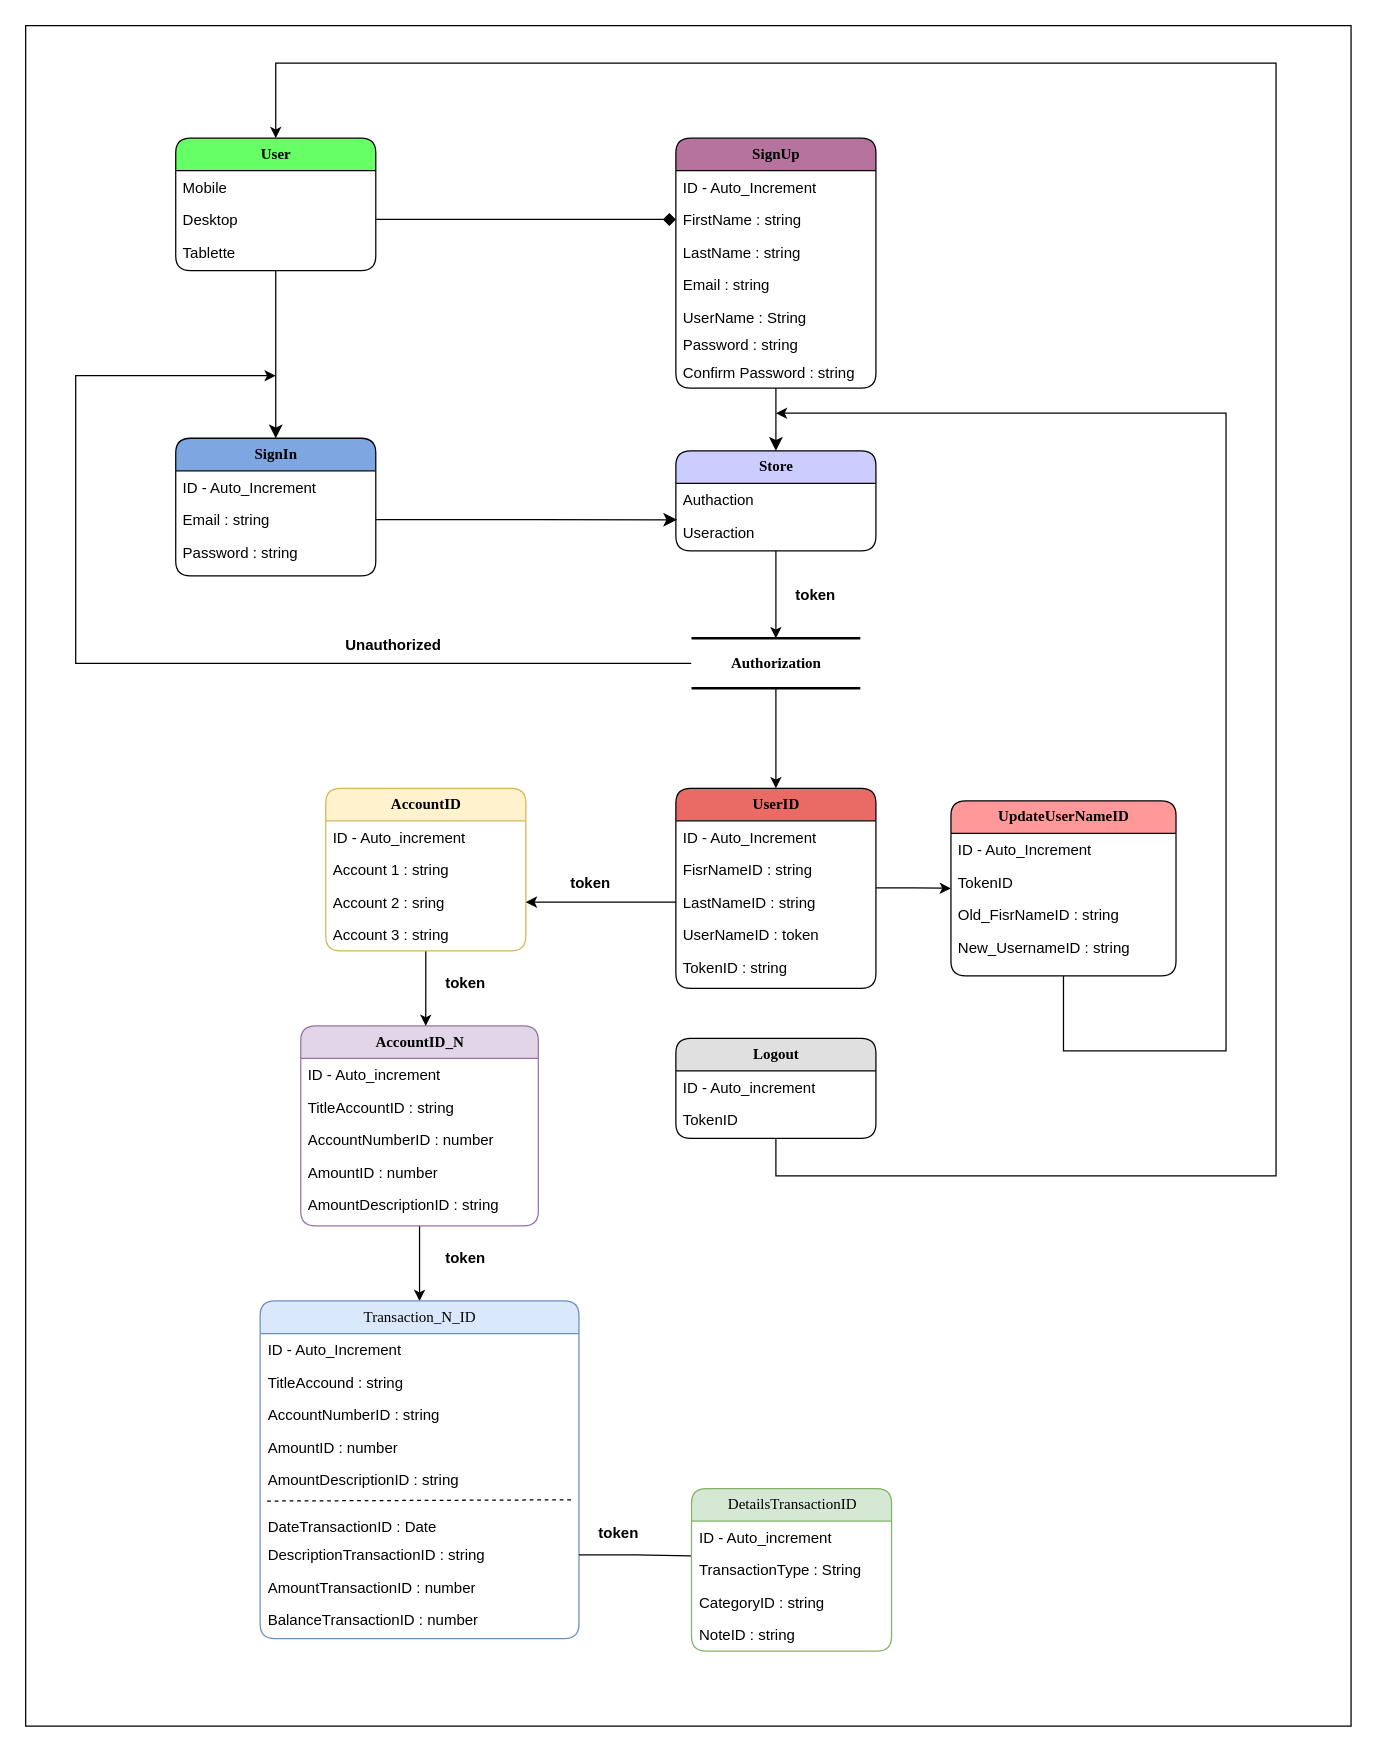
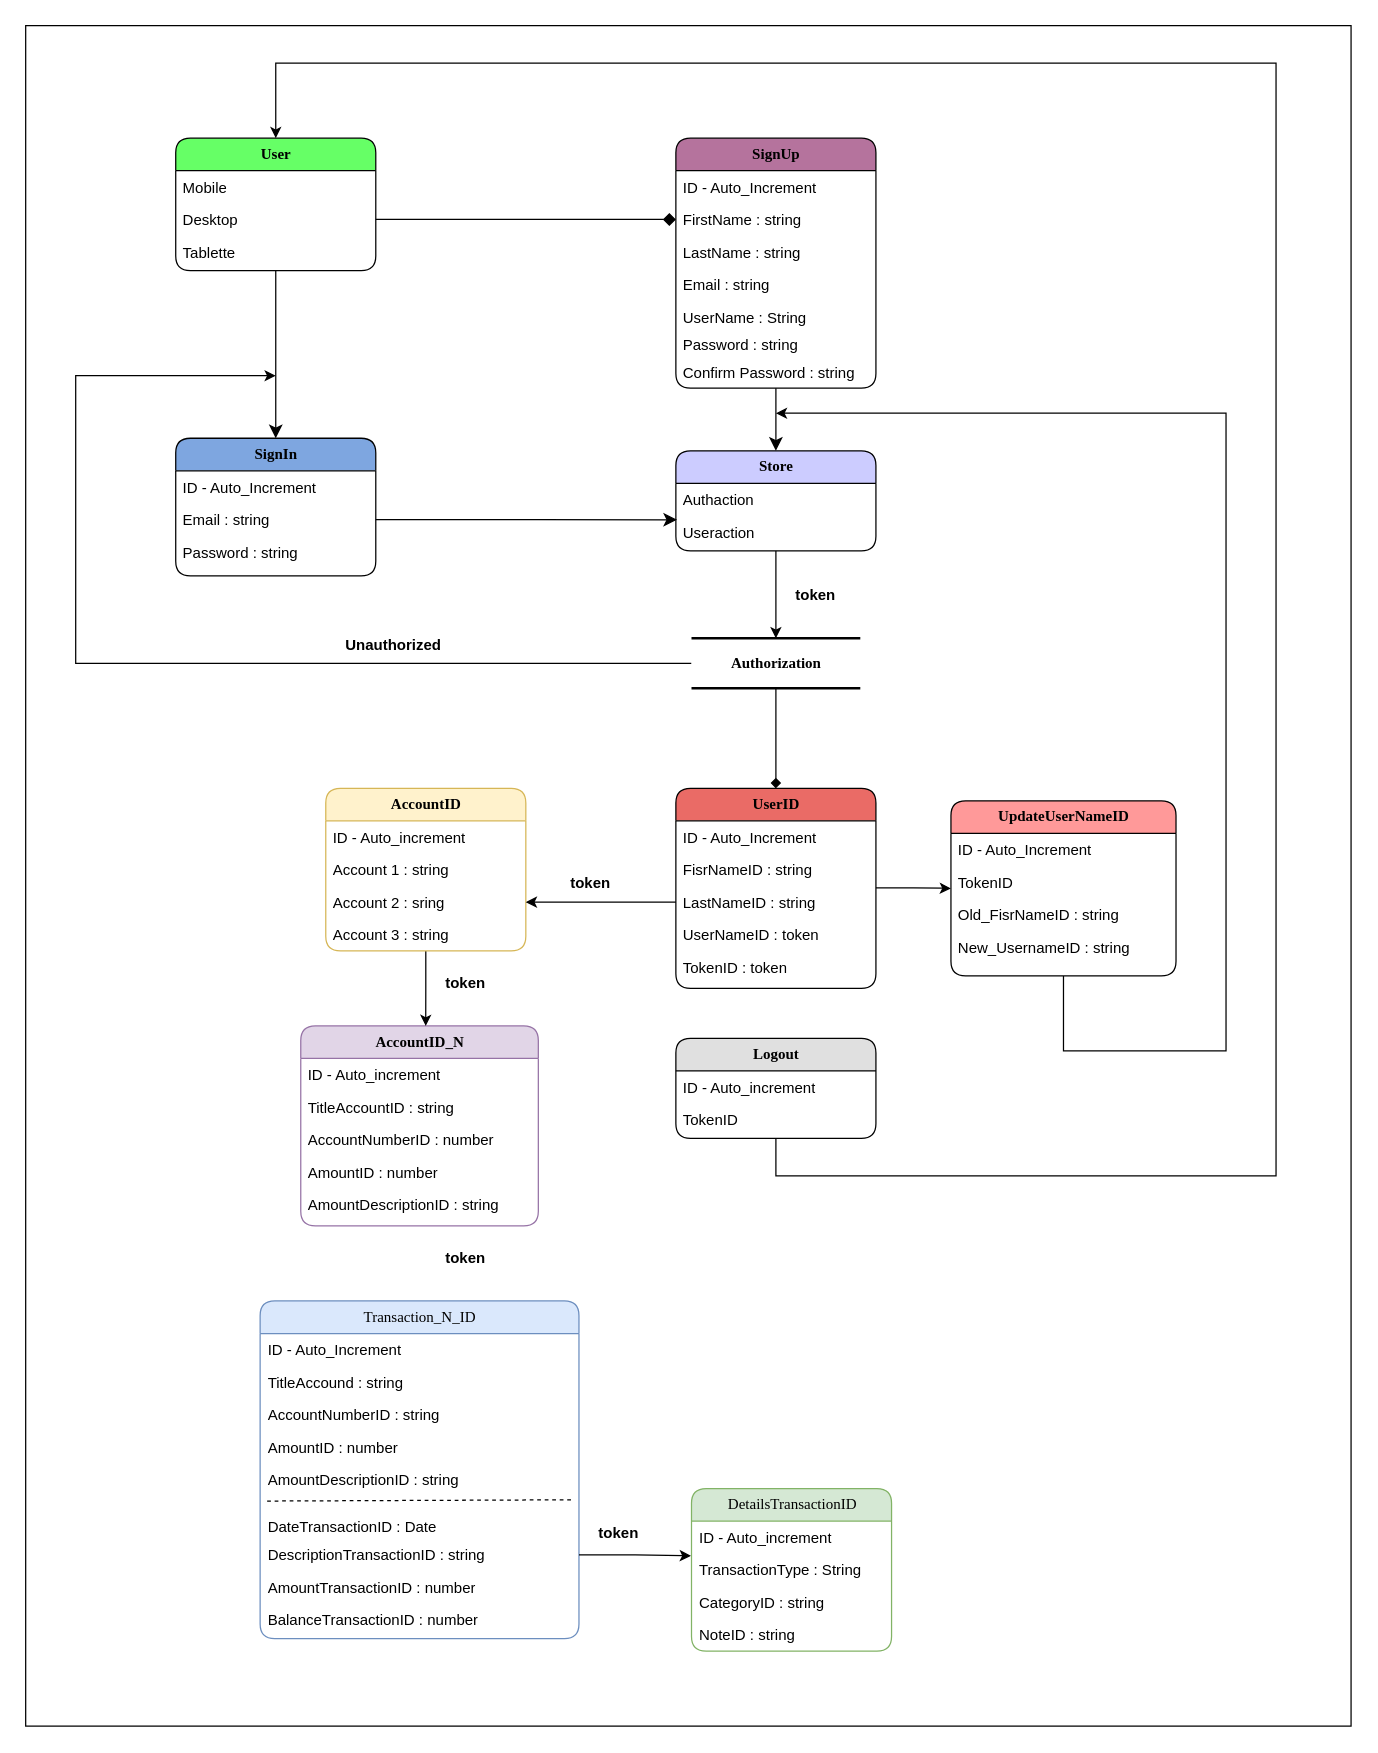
(776, 778) -> (776, 777)
(743, 968) -> (740, 968)
(419, 1259) -> none
(684, 1555) -> (681, 1555)
